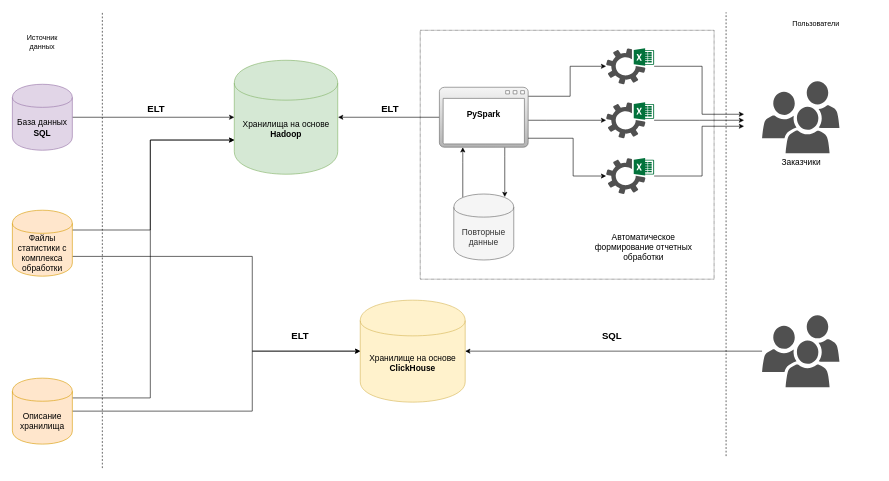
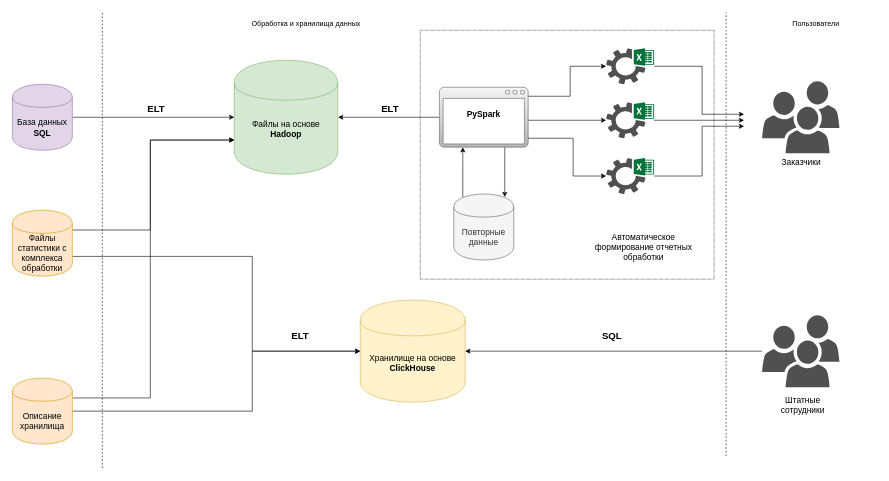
none -> (306, 24)
(42, 42) -> none
(286, 129) -> (286, 129)
none -> (803, 405)
